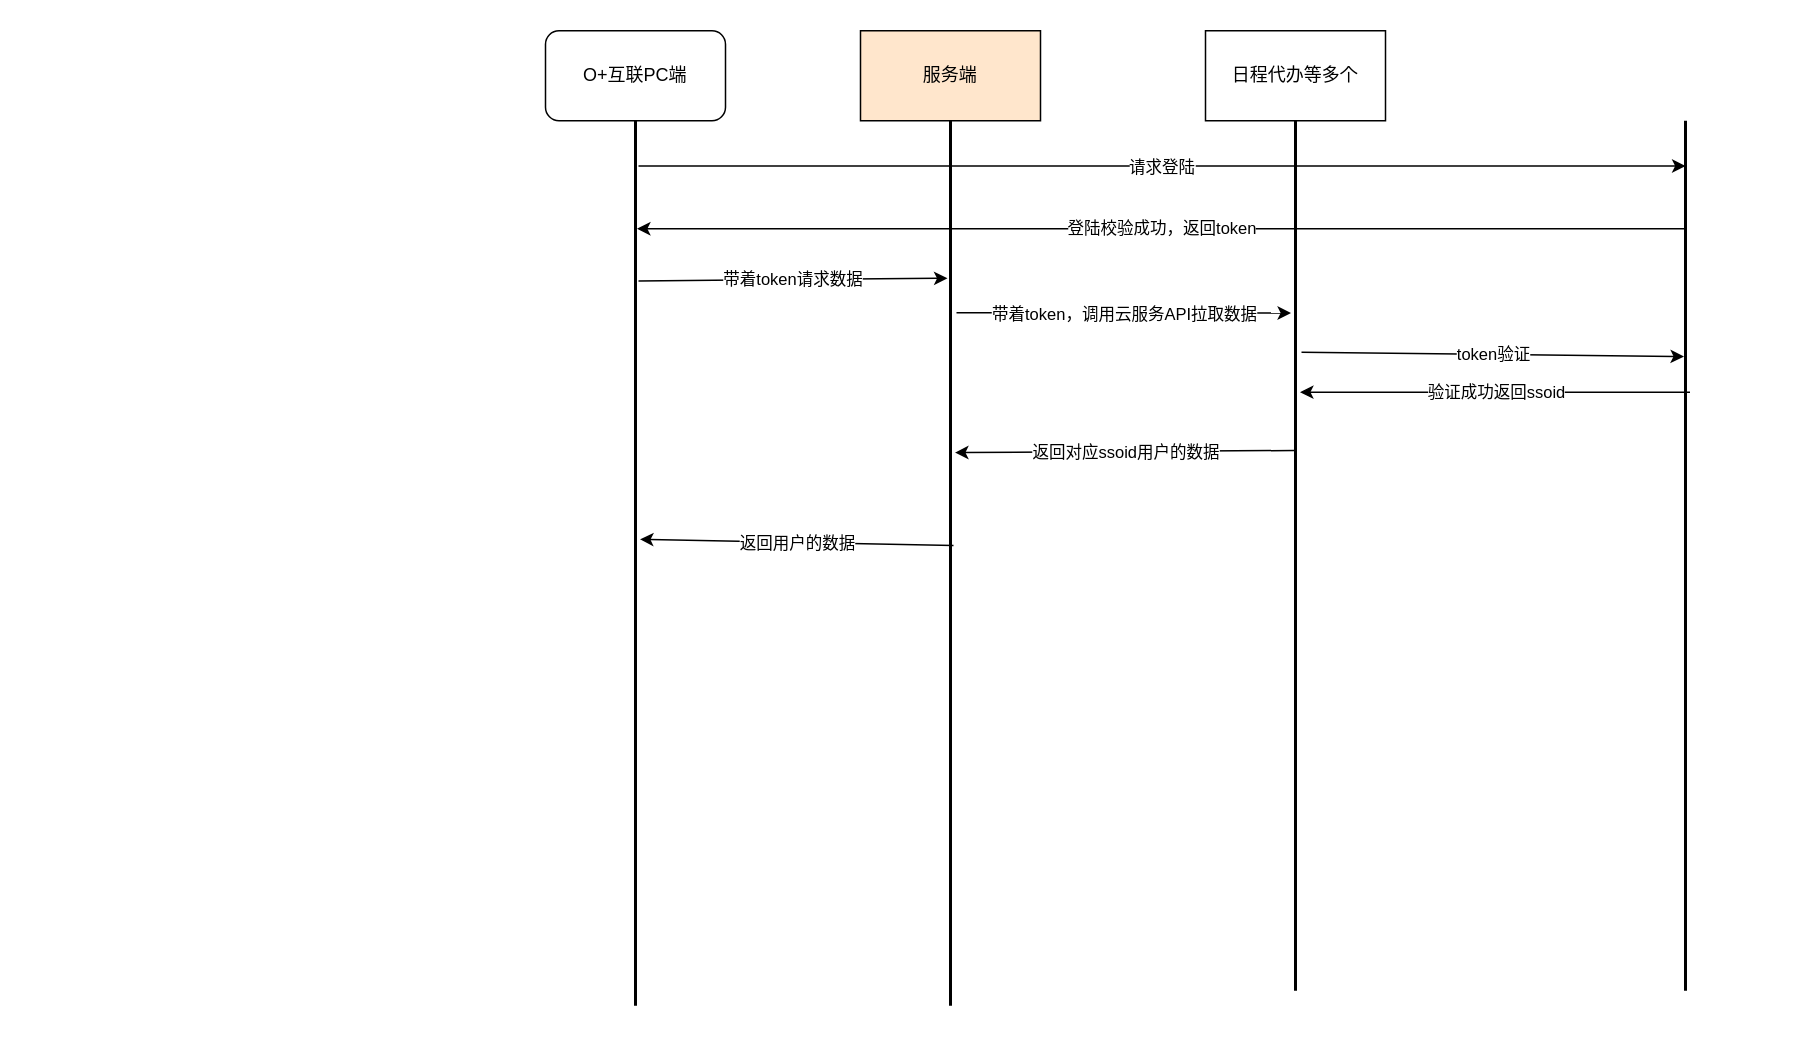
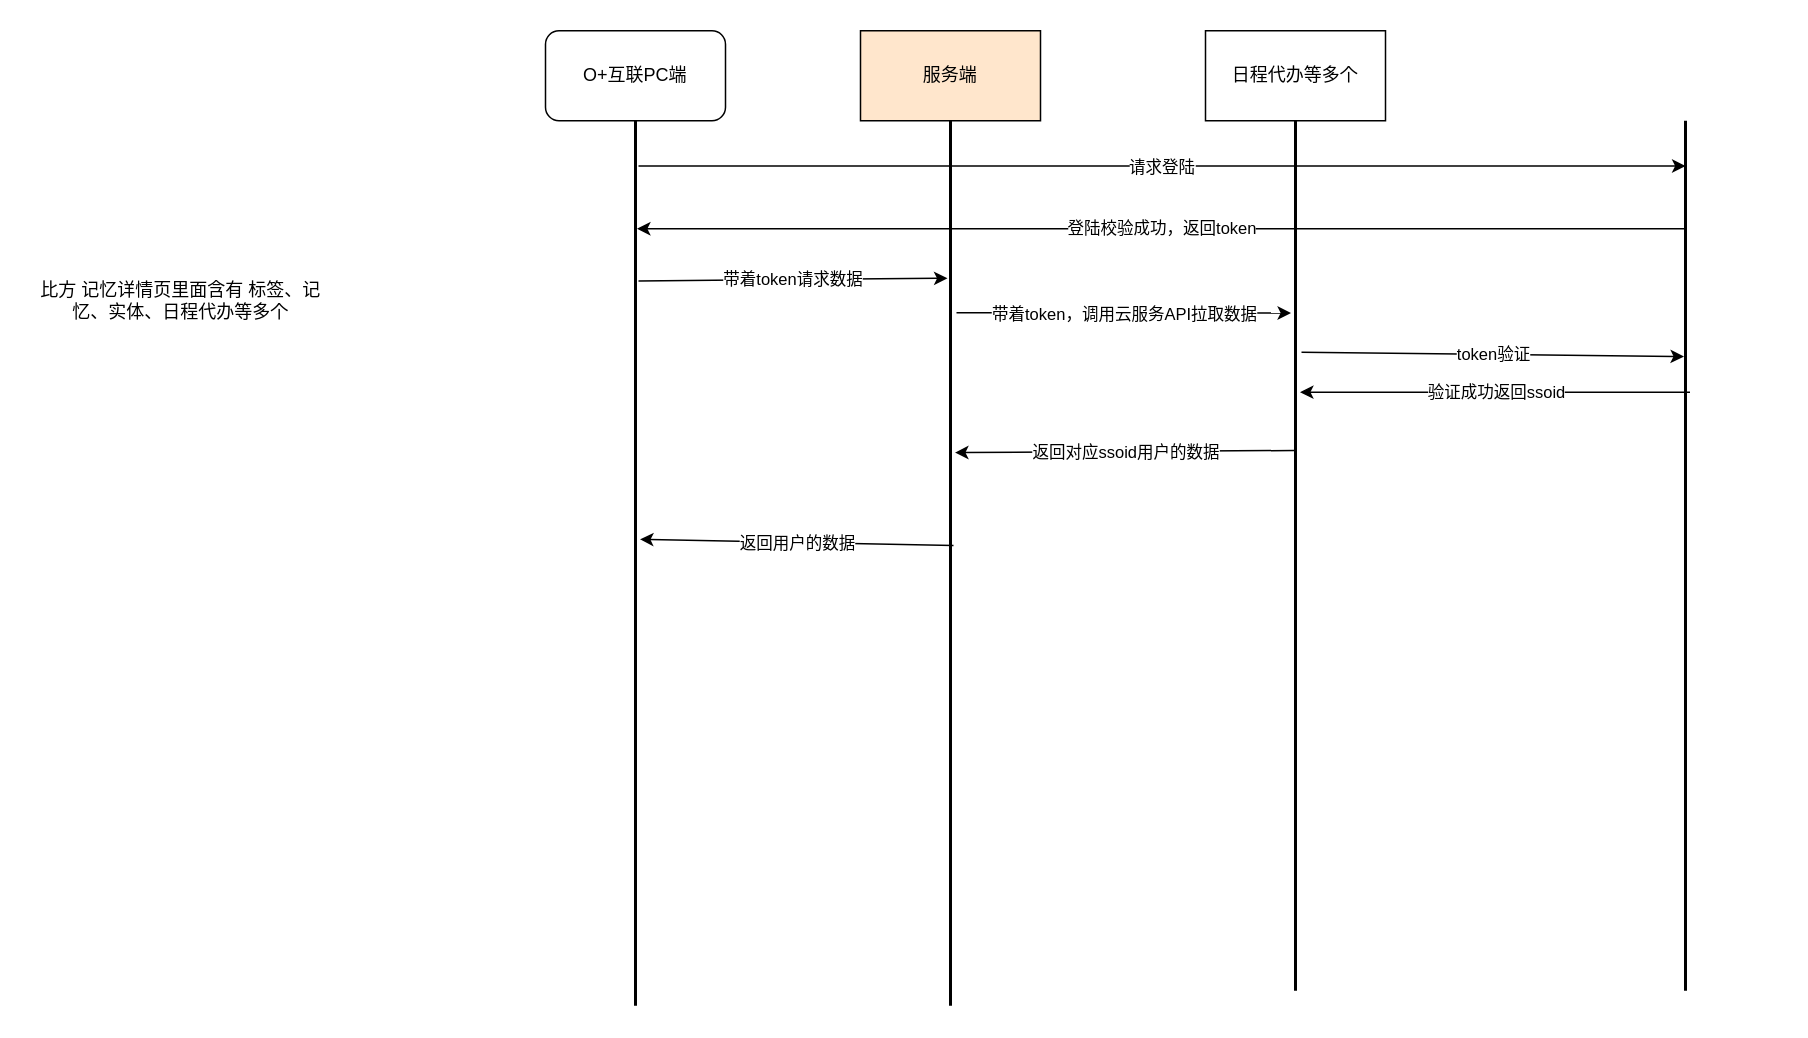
none -> (181, 301)
